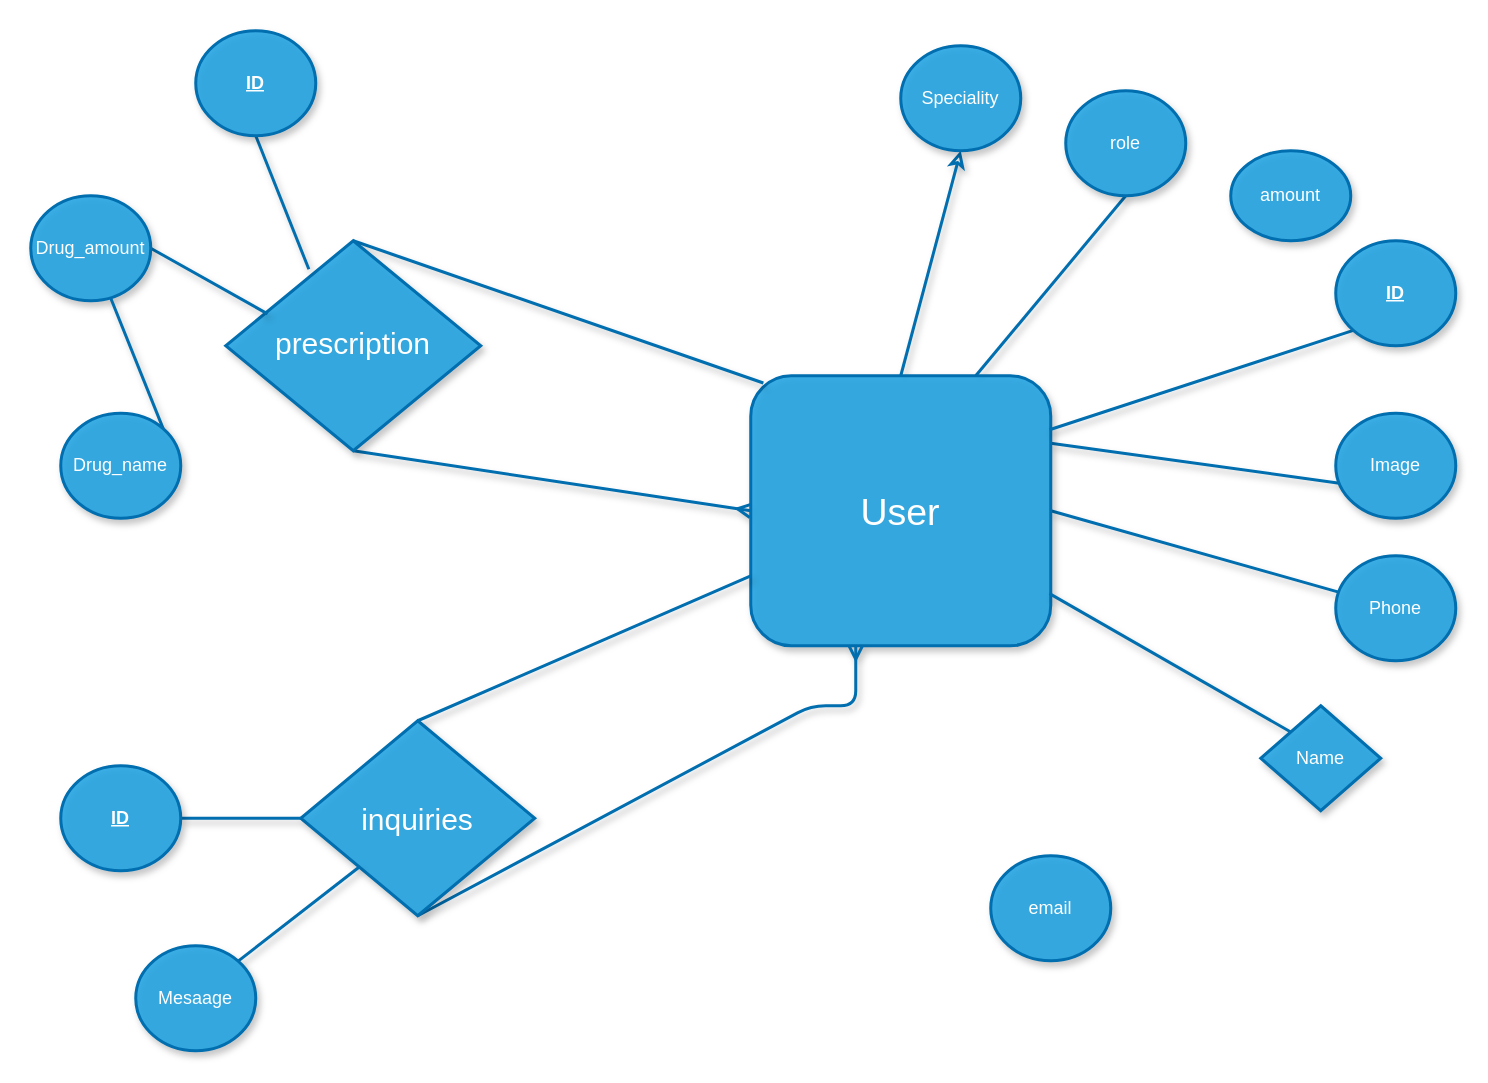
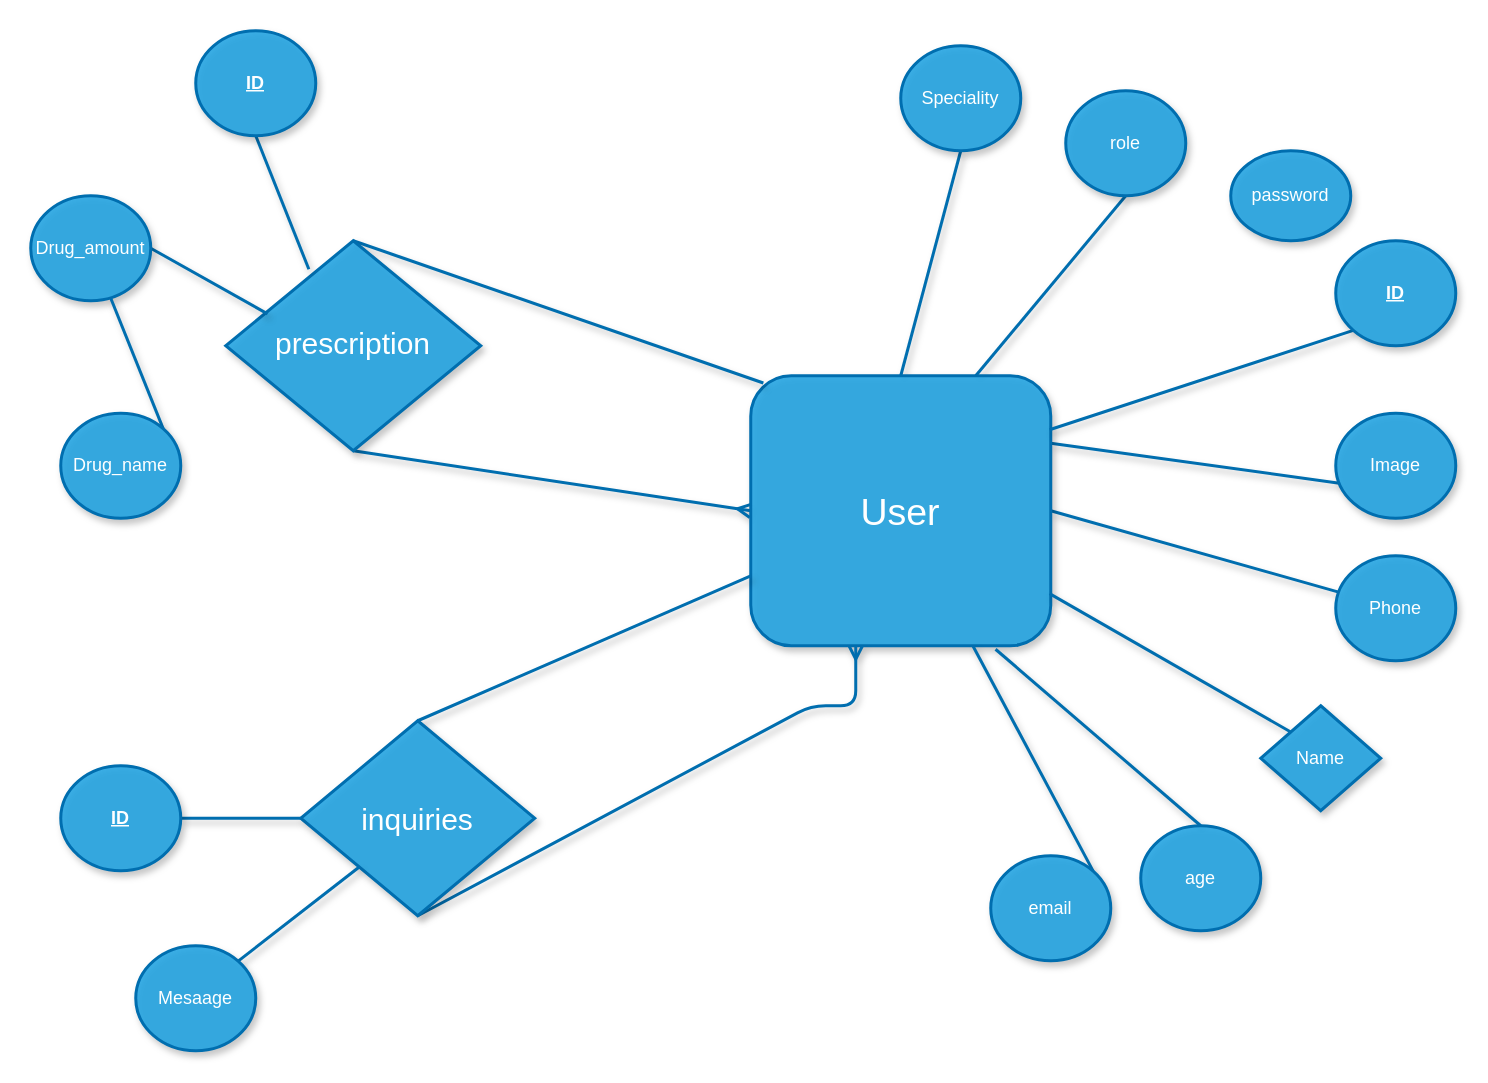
(957, 165) -> (959, 159)
(1291, 196) -> (1291, 196)
none -> (1098, 738)
none -> (1033, 758)
none -> (1201, 878)
